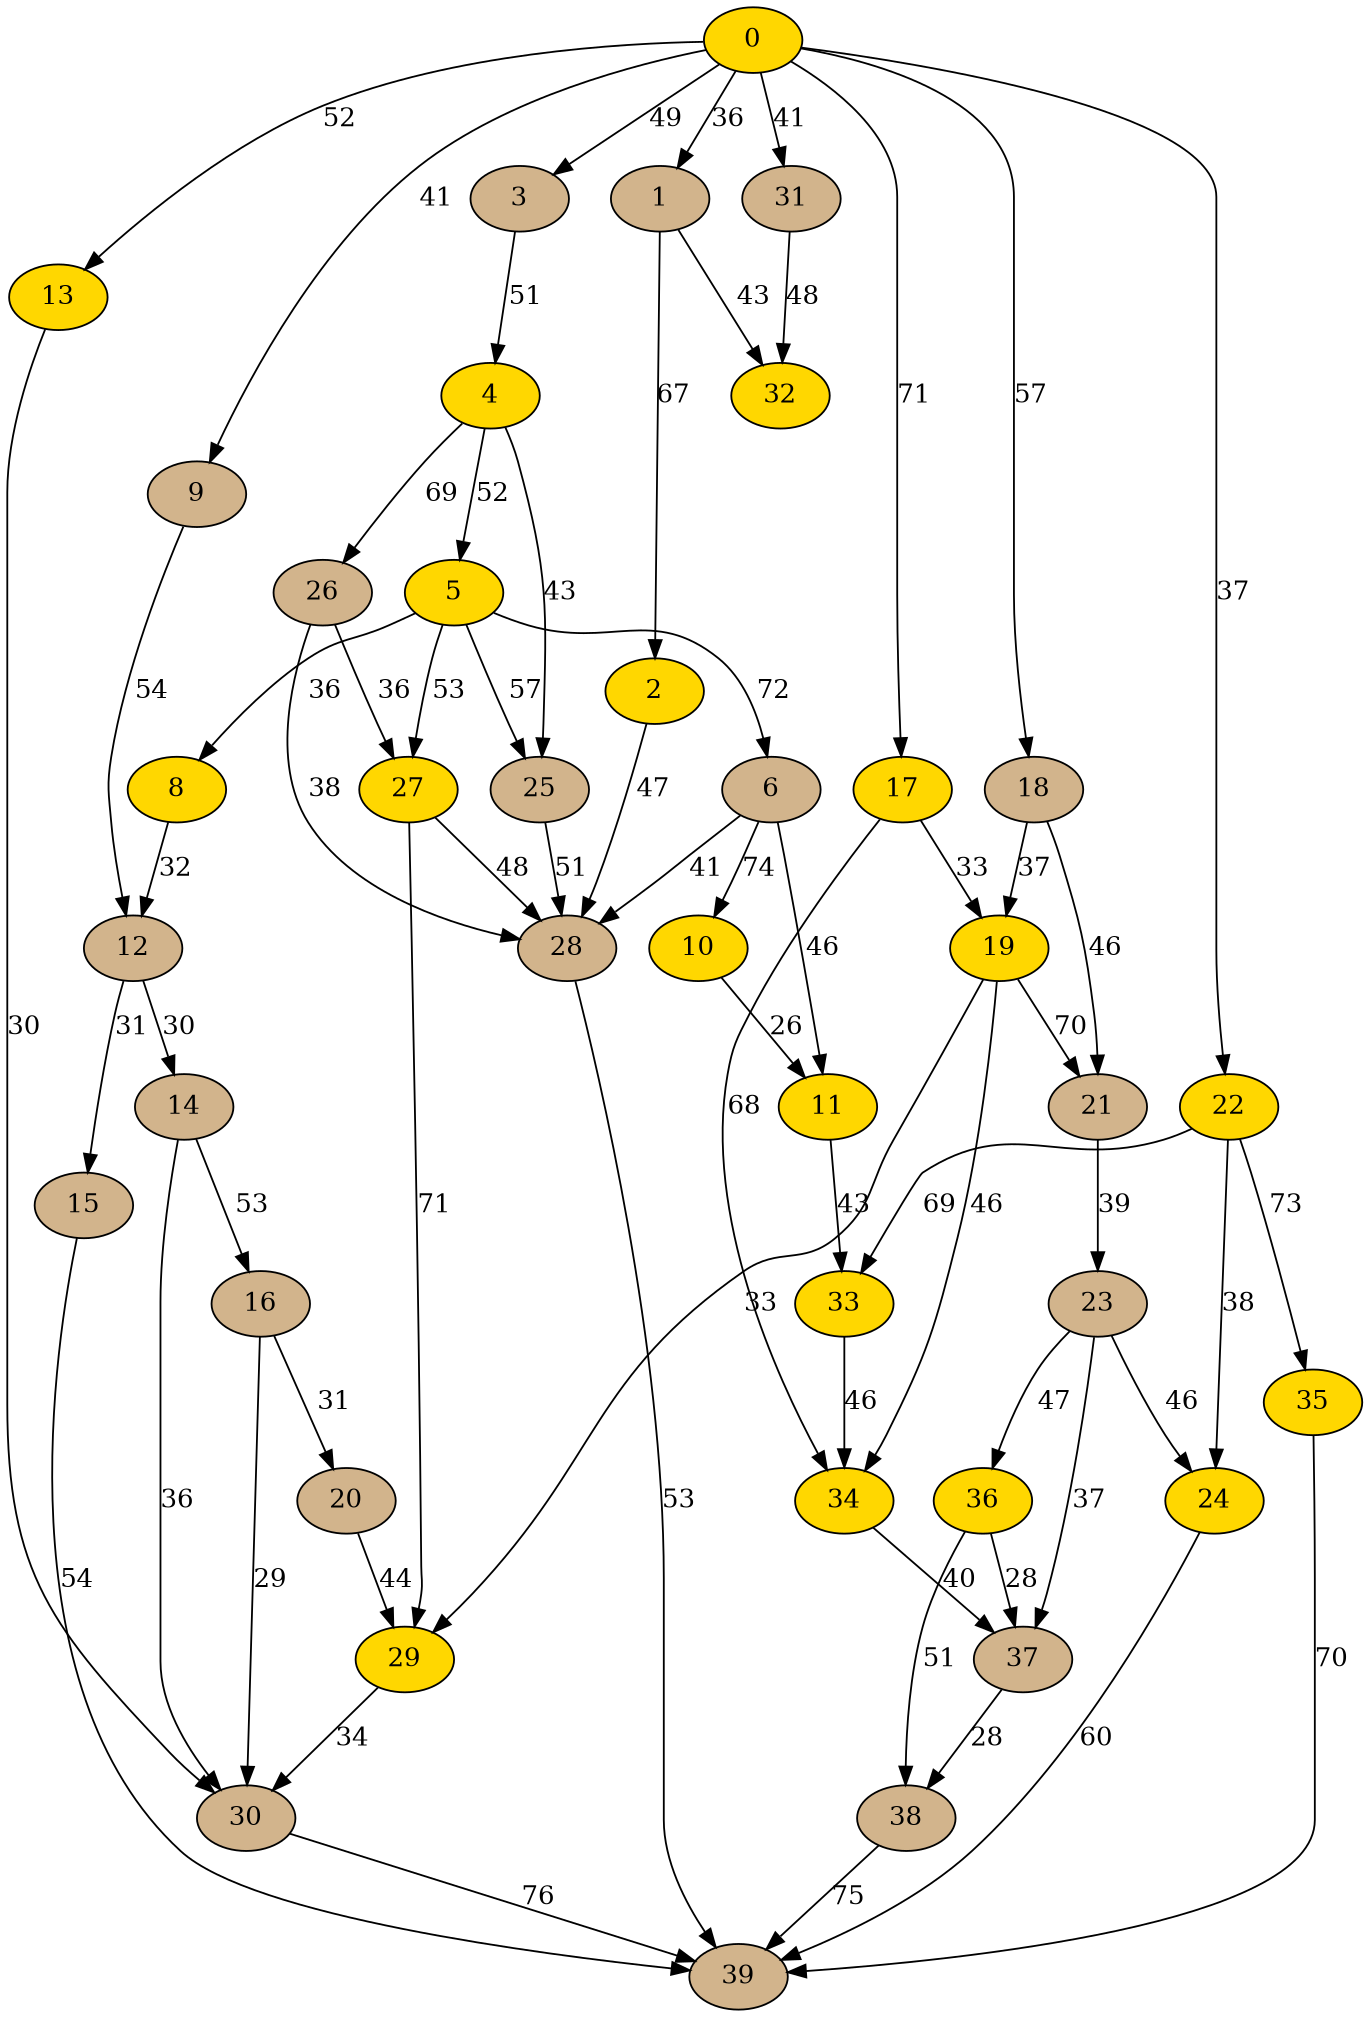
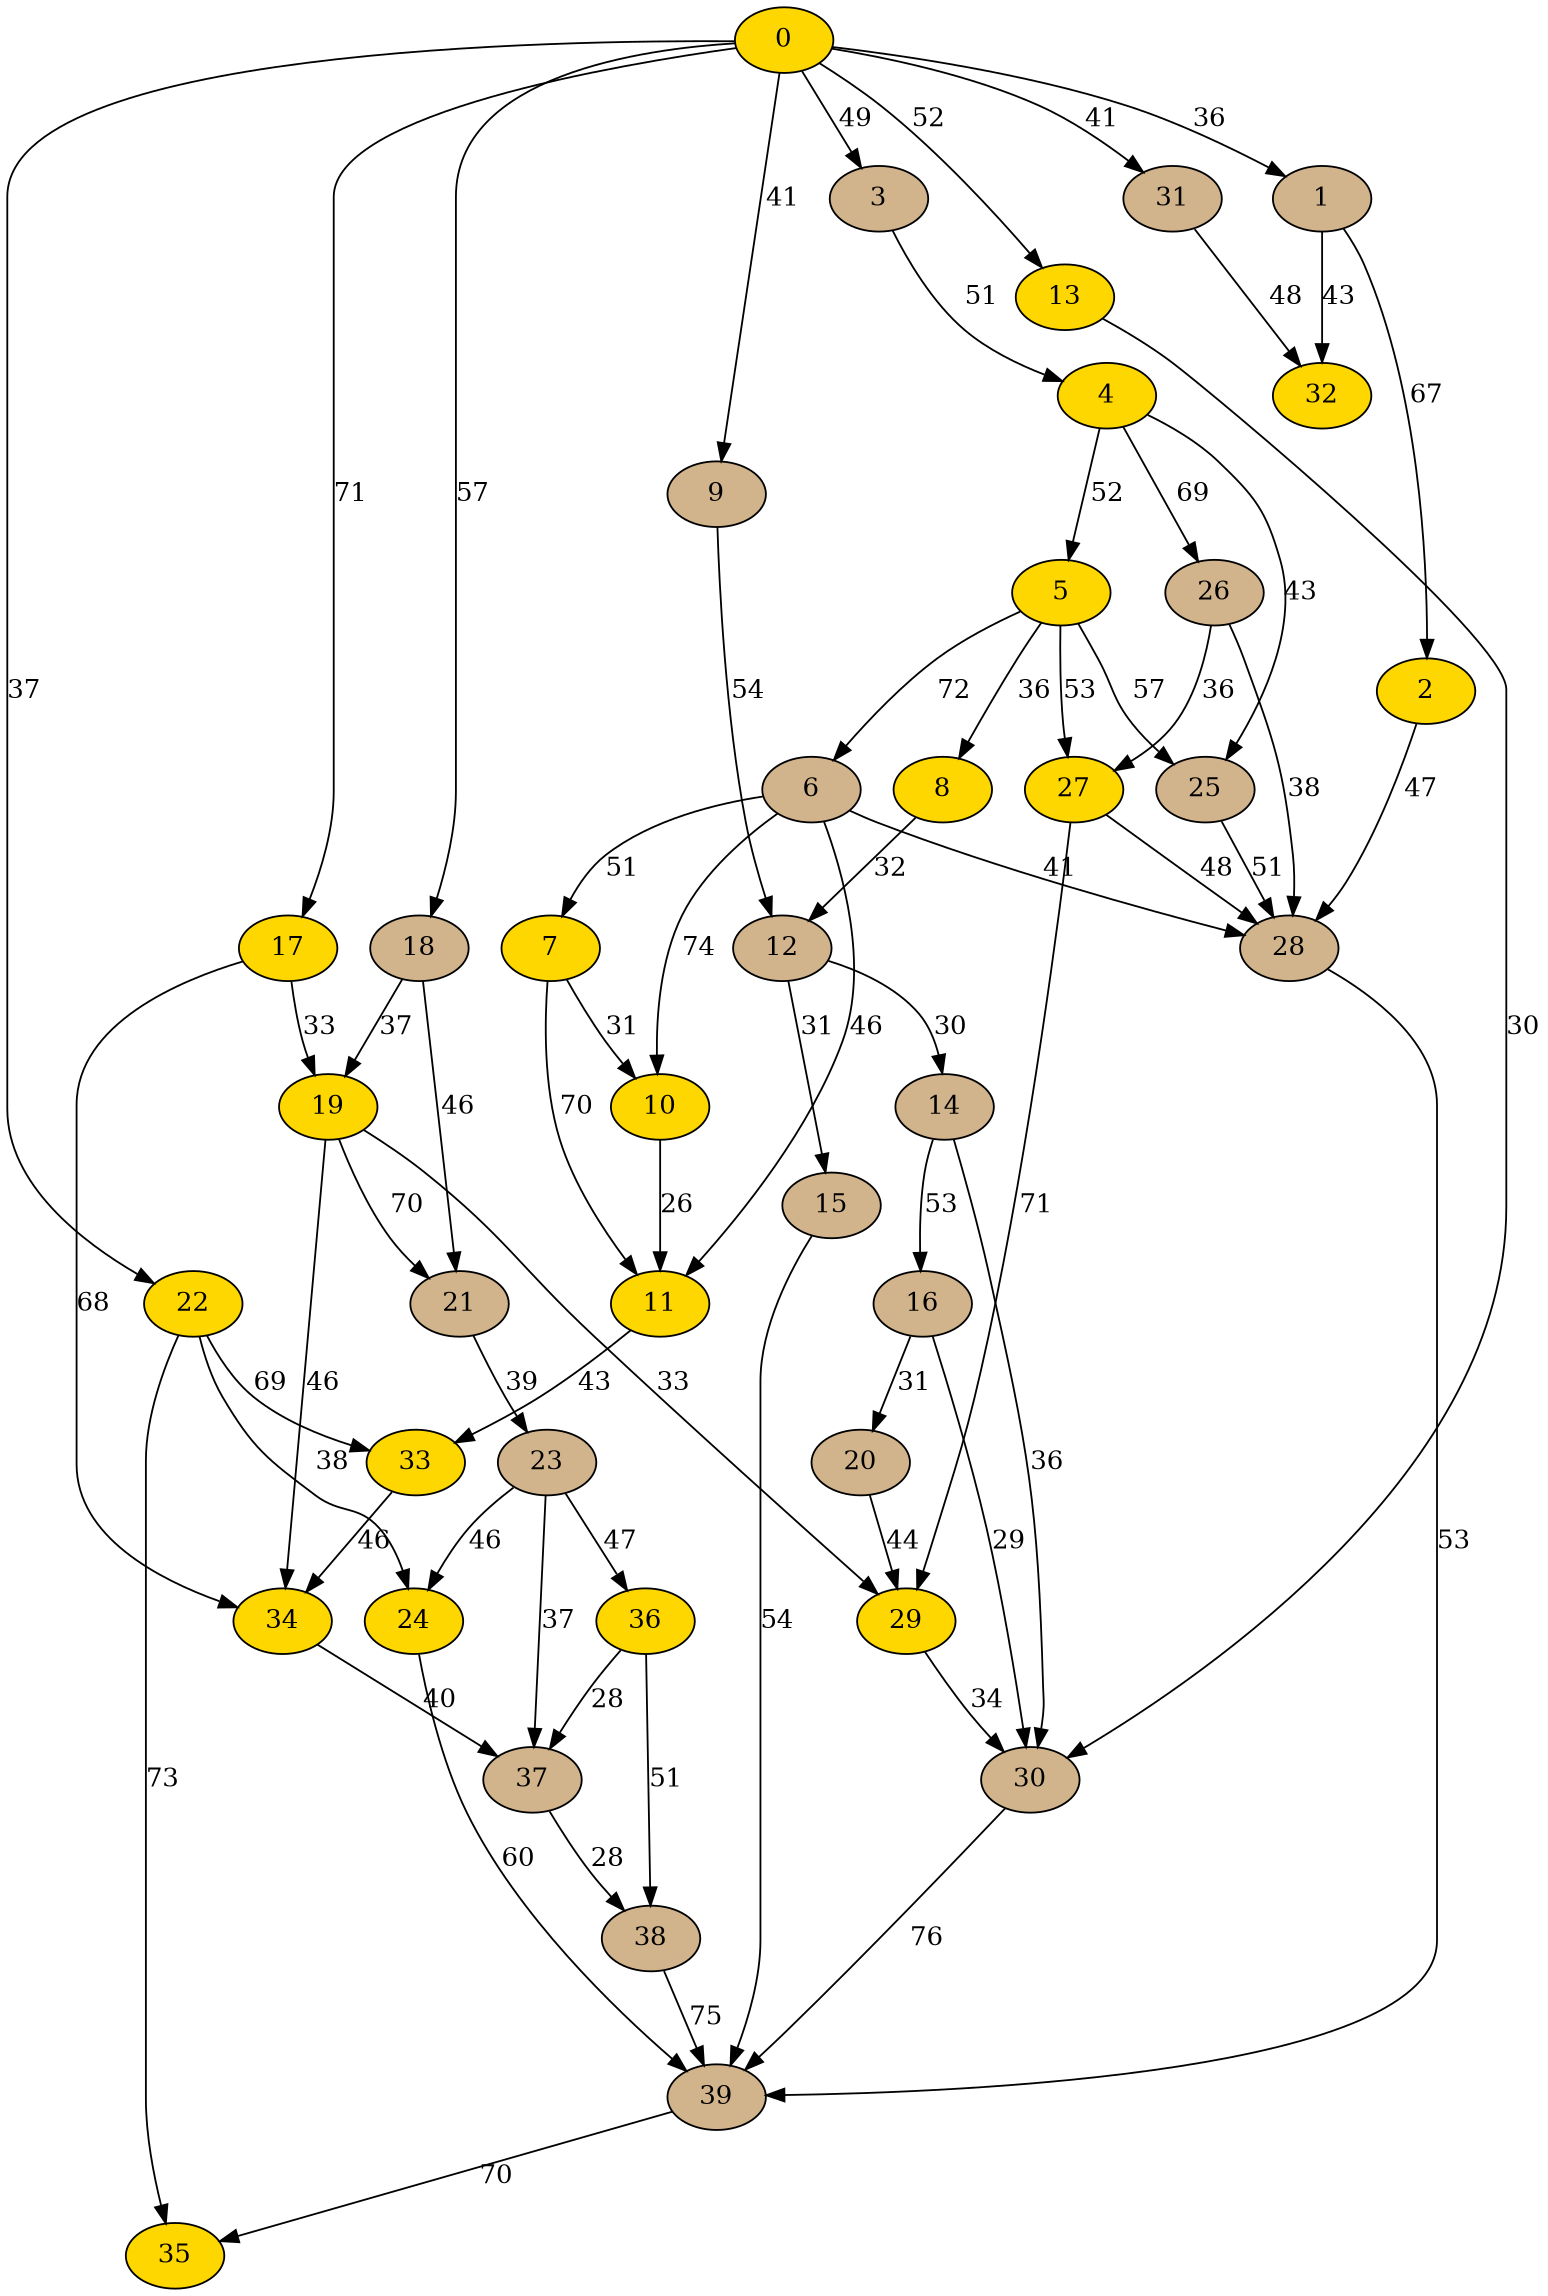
none -> (551, 948)
(1263, 1882) -> (455, 2174)
